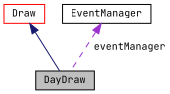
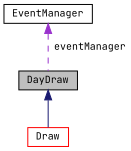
(47, 52) -> (48, 114)
